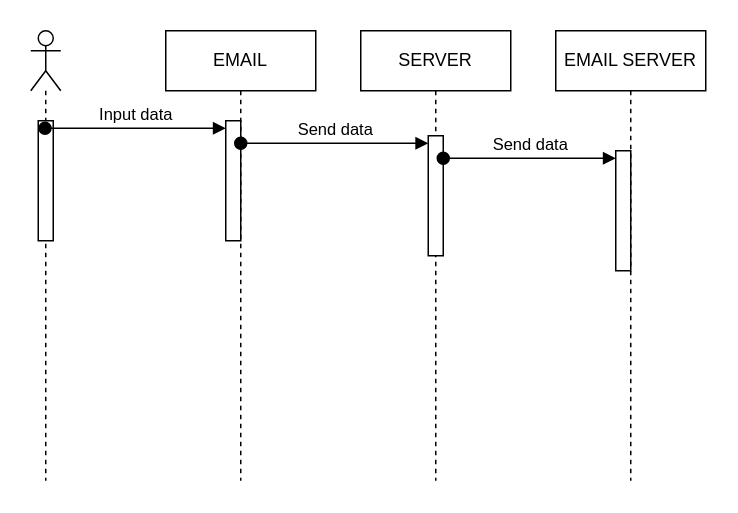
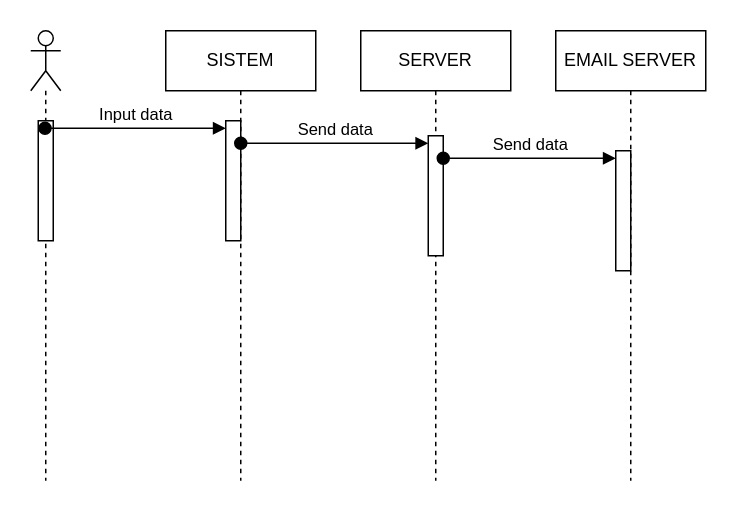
(241, 61) -> (241, 61)
